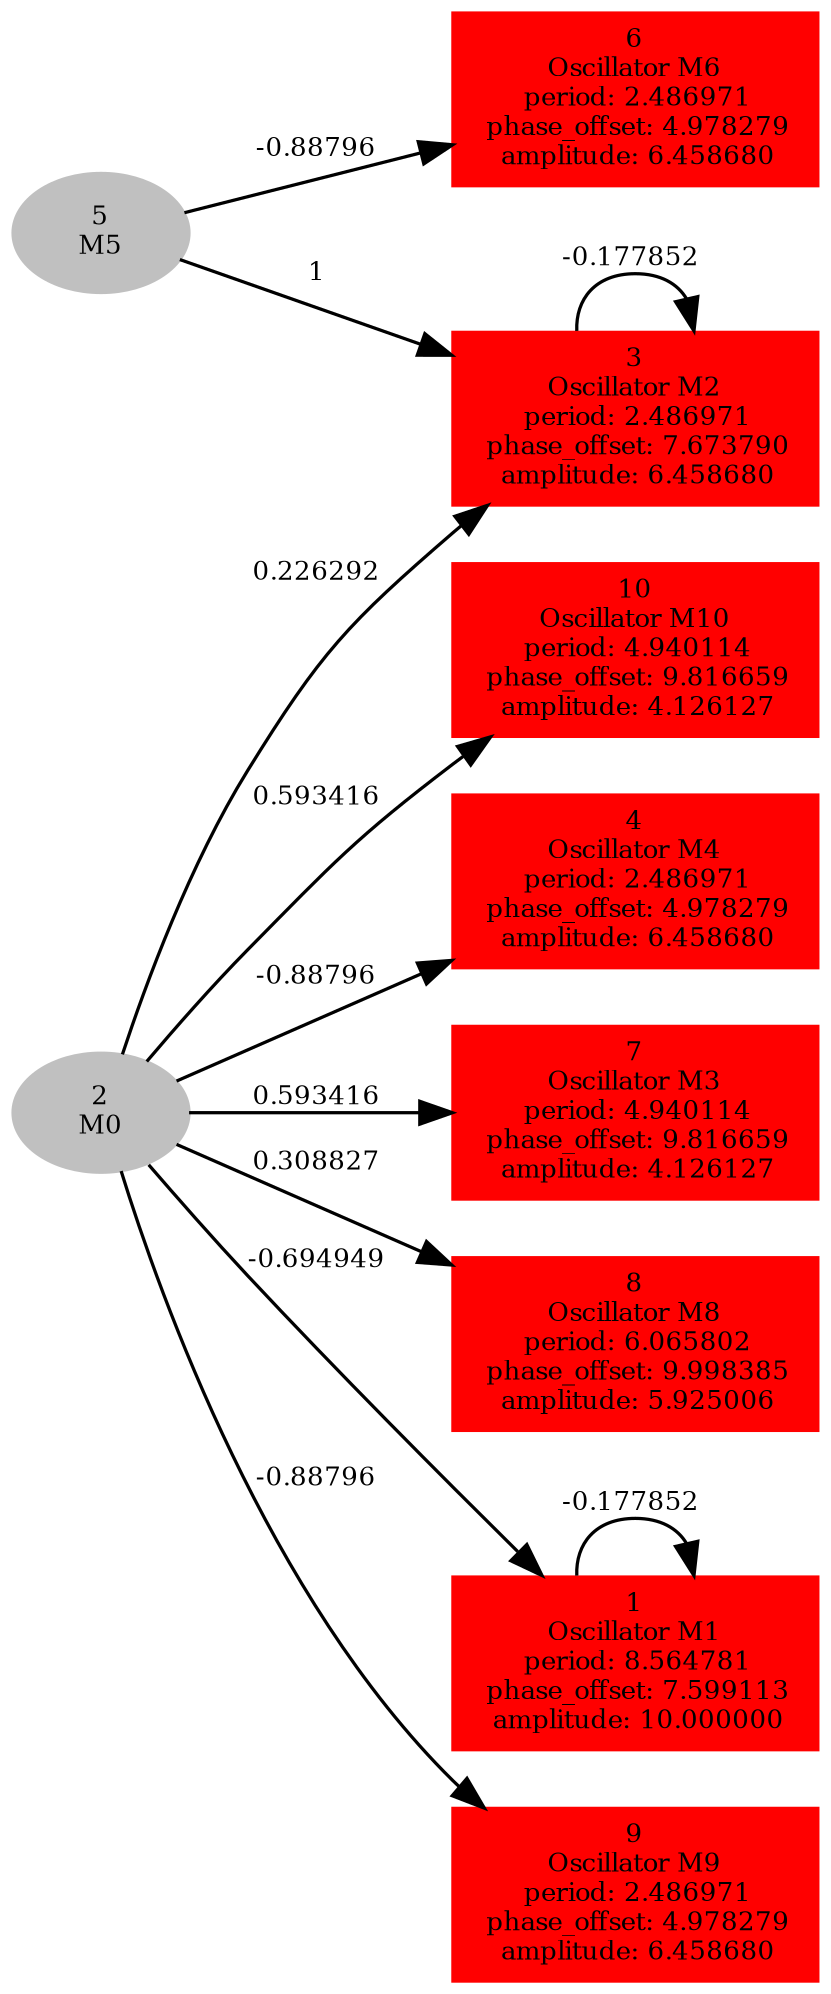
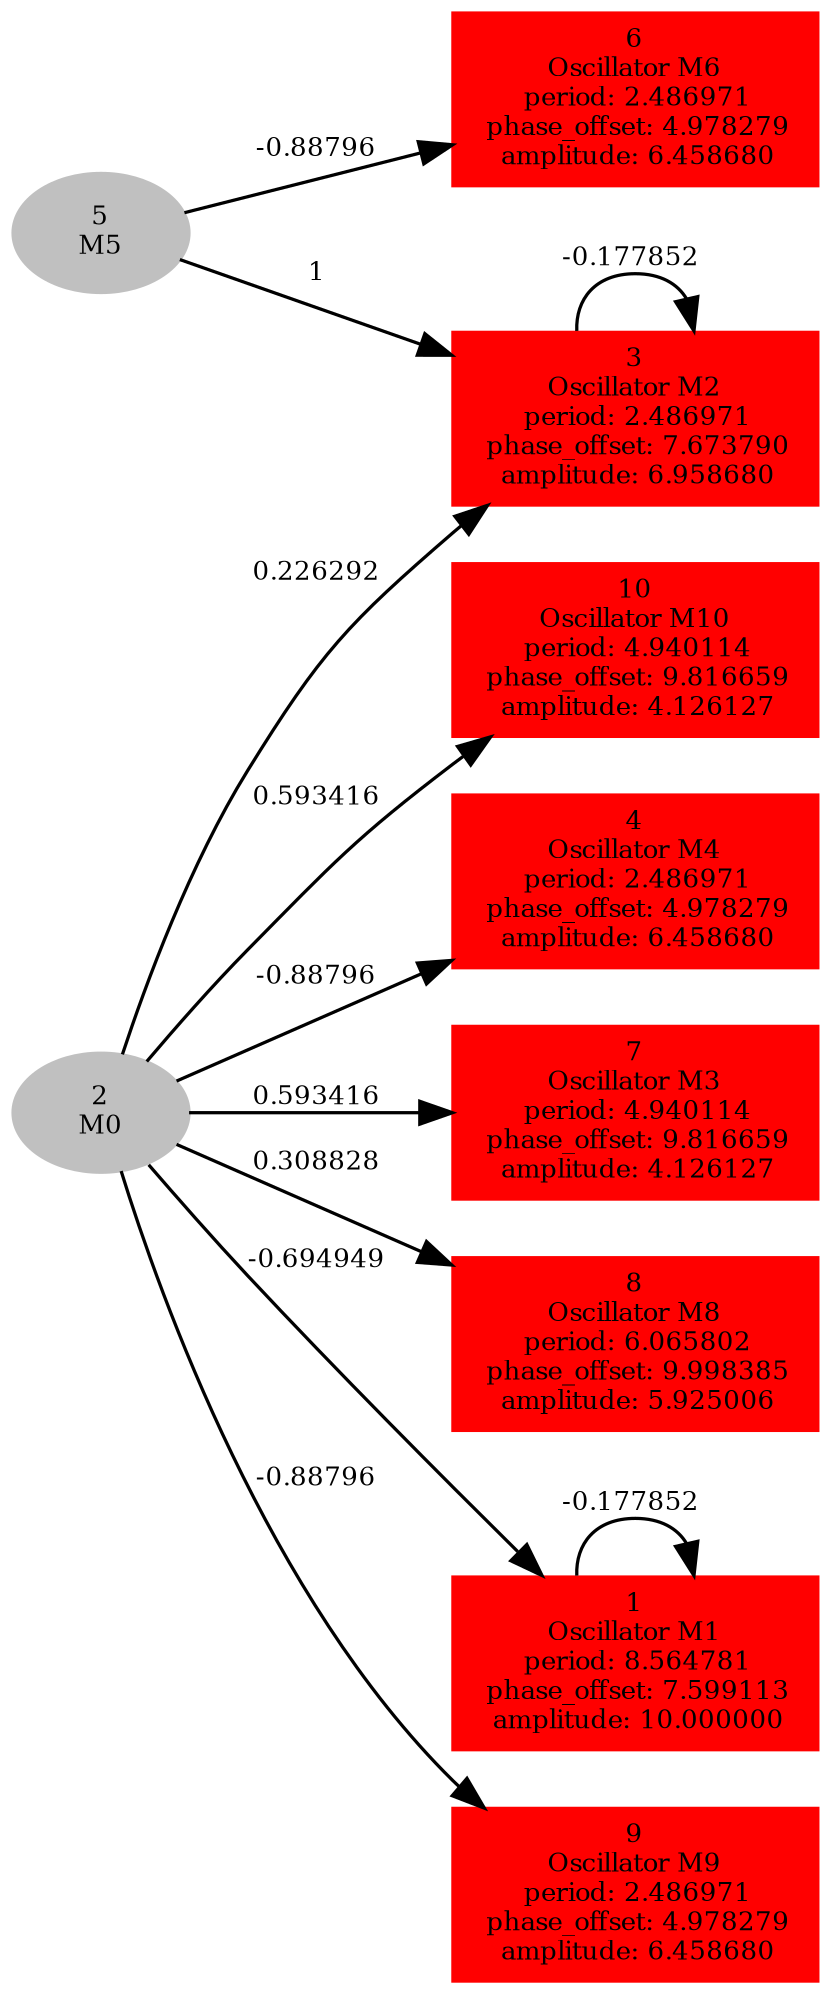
(635, 476) -> (635, 476)
(321, 1163) -> (321, 1163)
